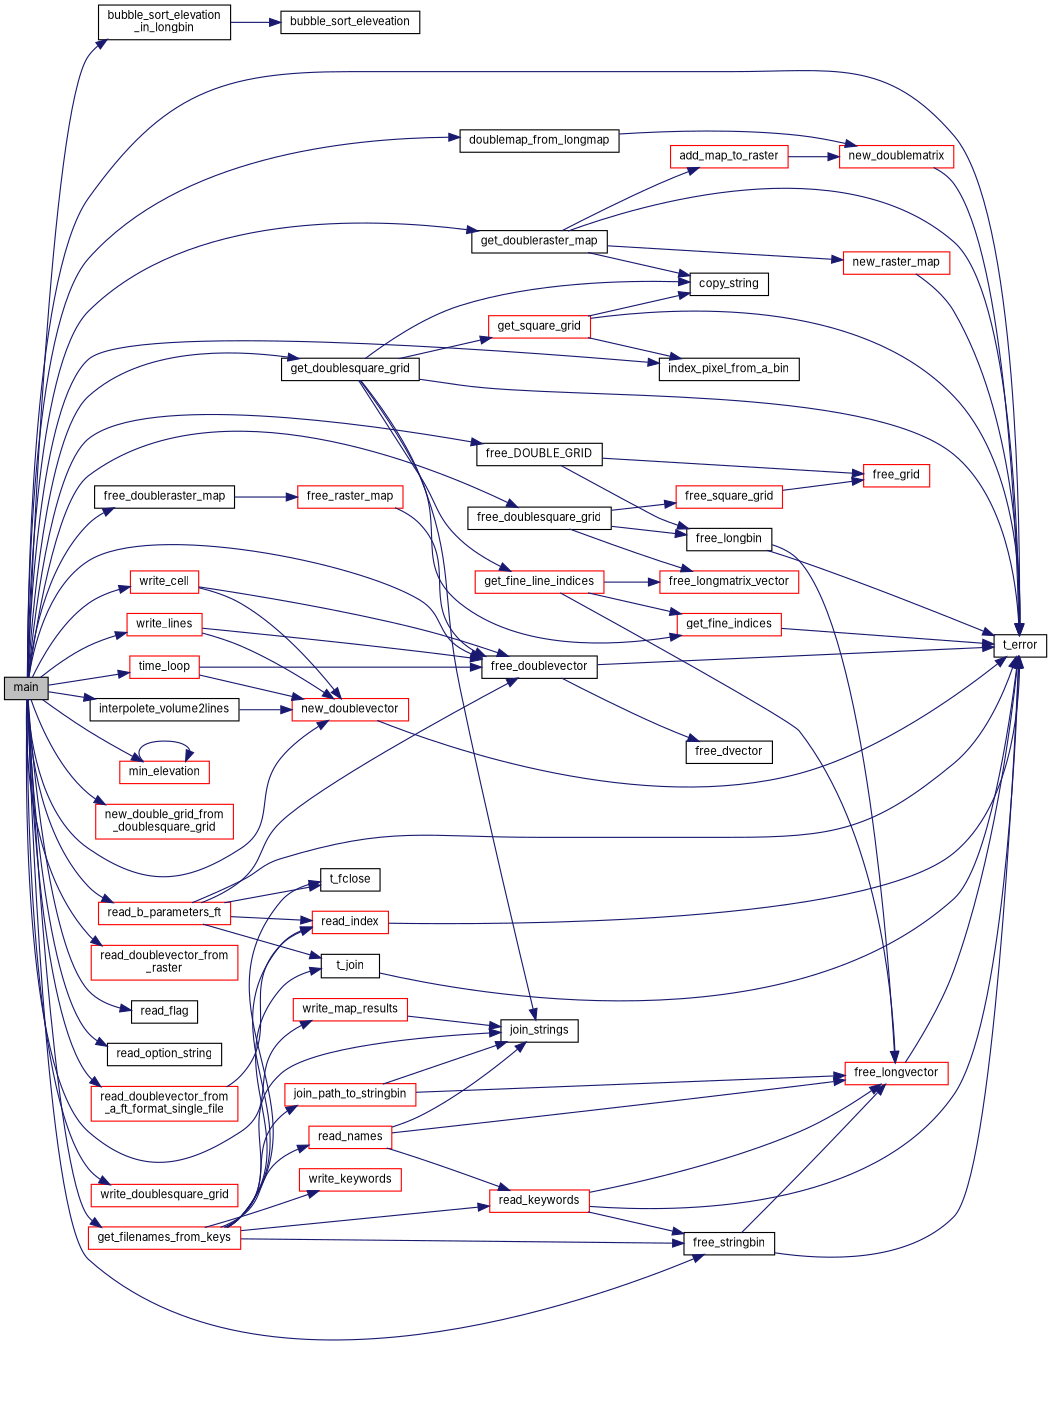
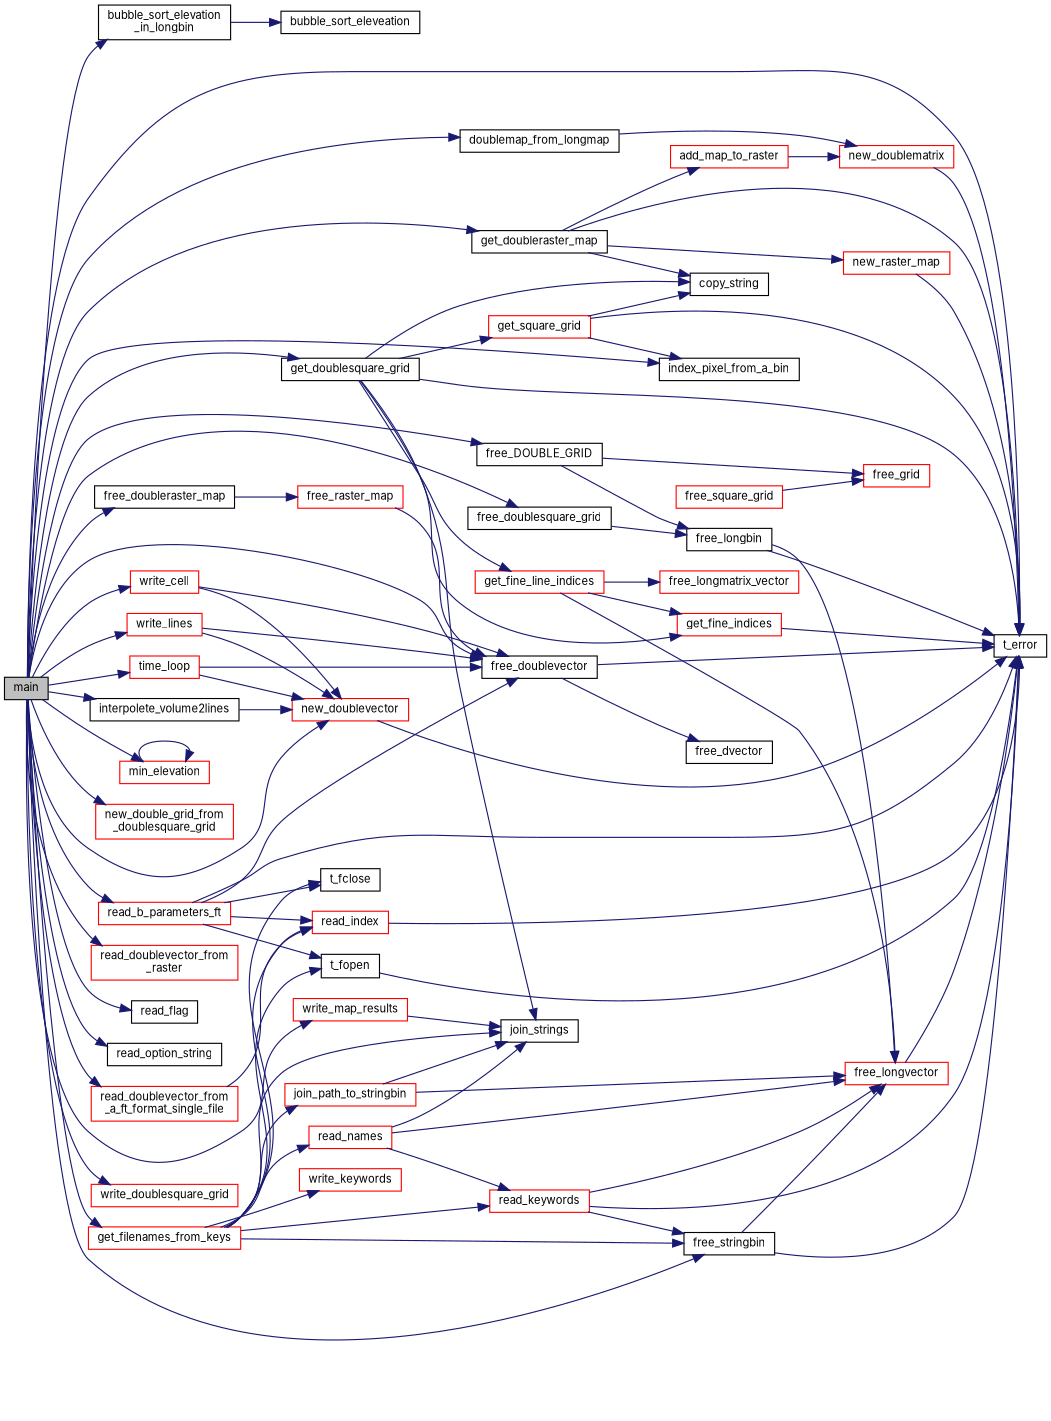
(626, 509) -> none
(625, 549) -> none
(350, 966) -> (350, 966)
